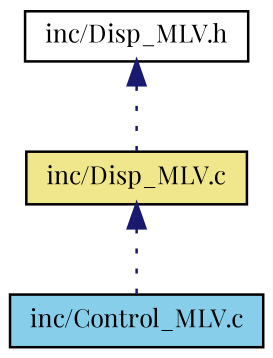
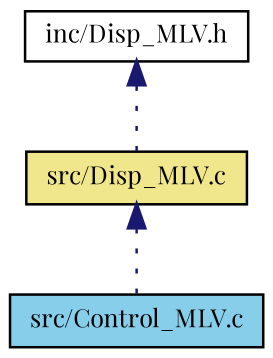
(137, 178) -> (137, 178)
(137, 321) -> (137, 321)
